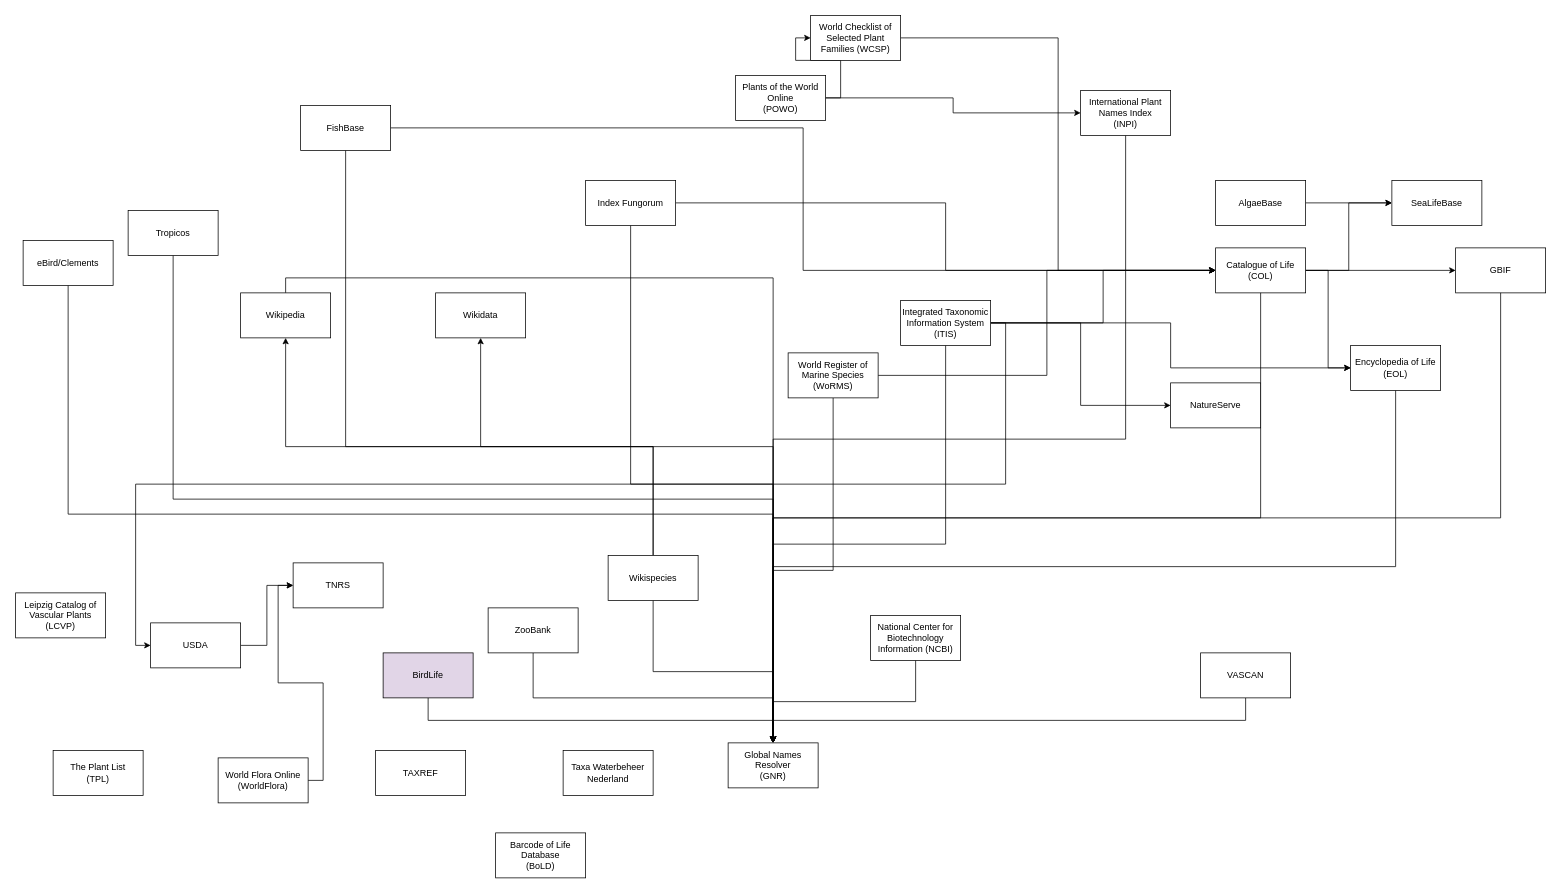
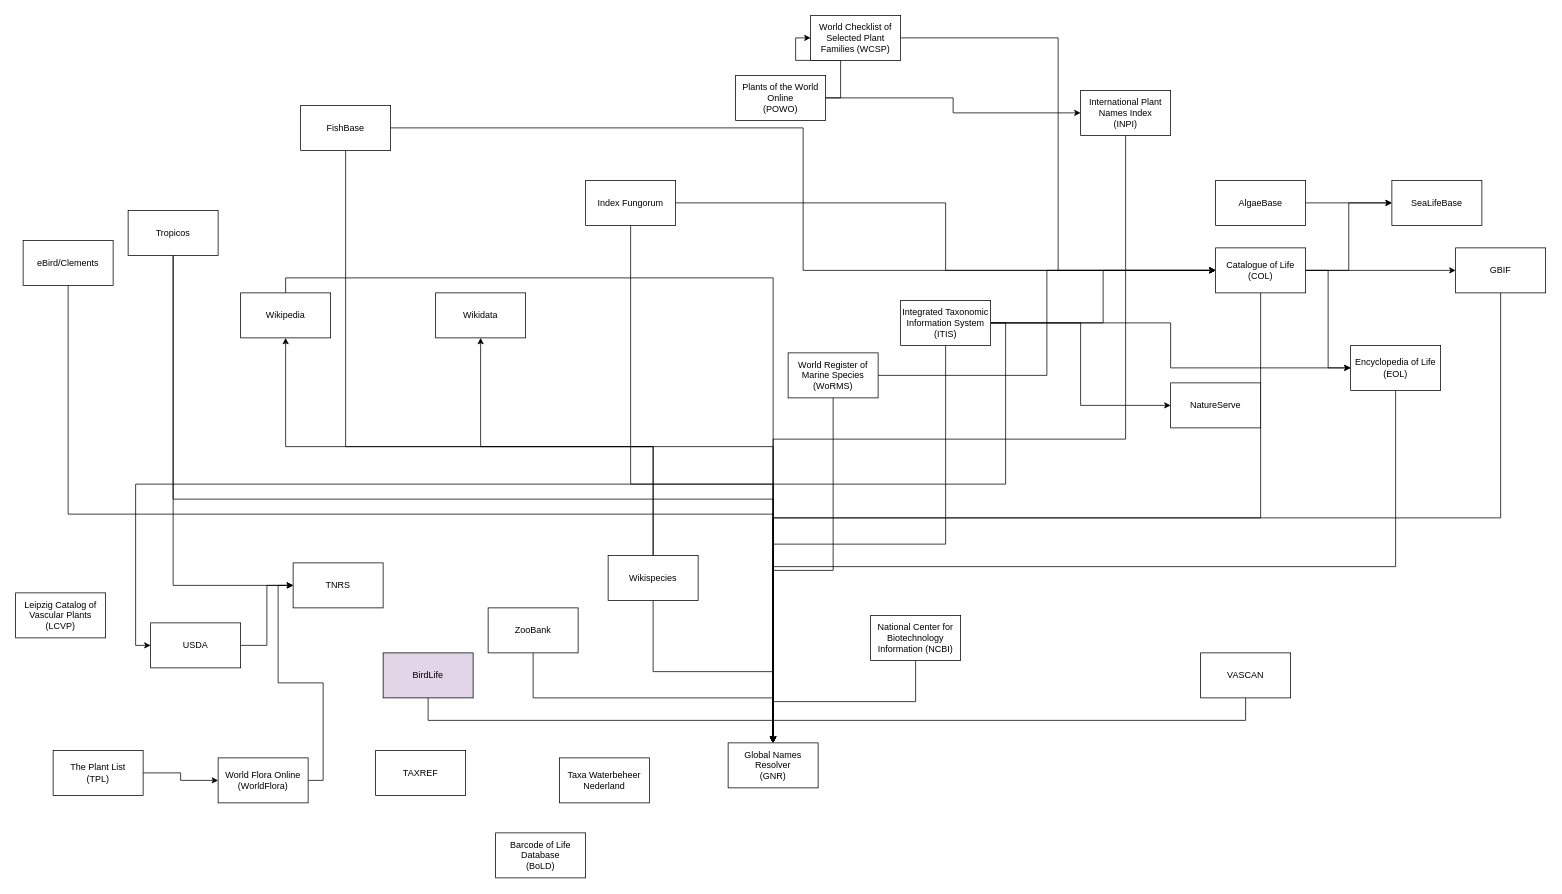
none -> (176, 585)
(608, 773) -> (604, 780)
none -> (192, 780)
